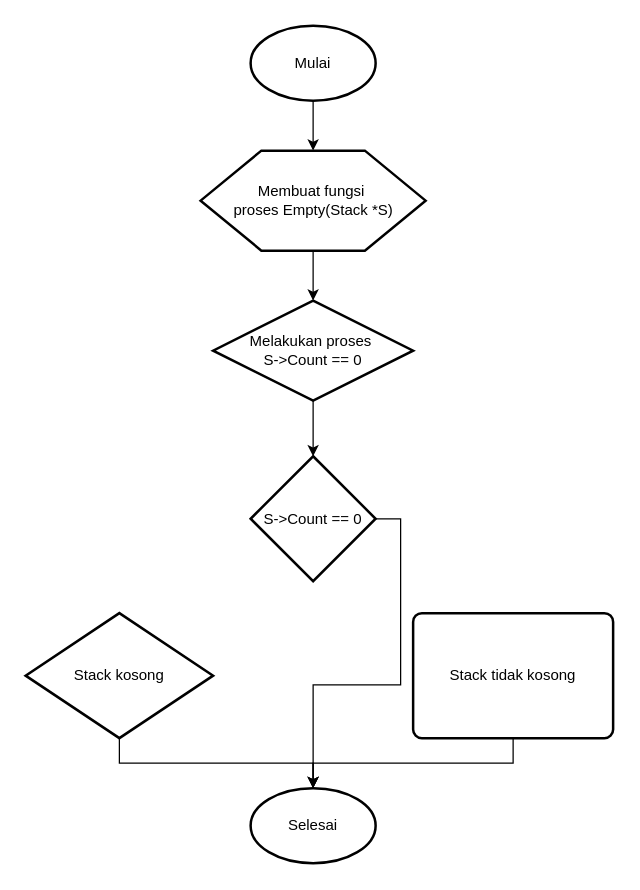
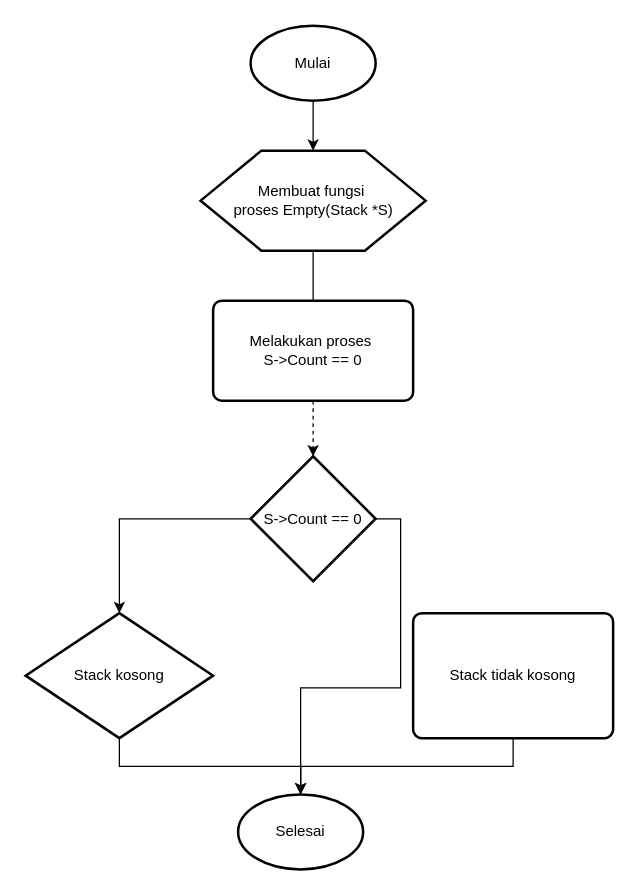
(313, 291) -> (313, 295)
(313, 351) -> (313, 351)
(313, 424) -> (313, 424)
none -> (141, 519)
(313, 826) -> (301, 832)
